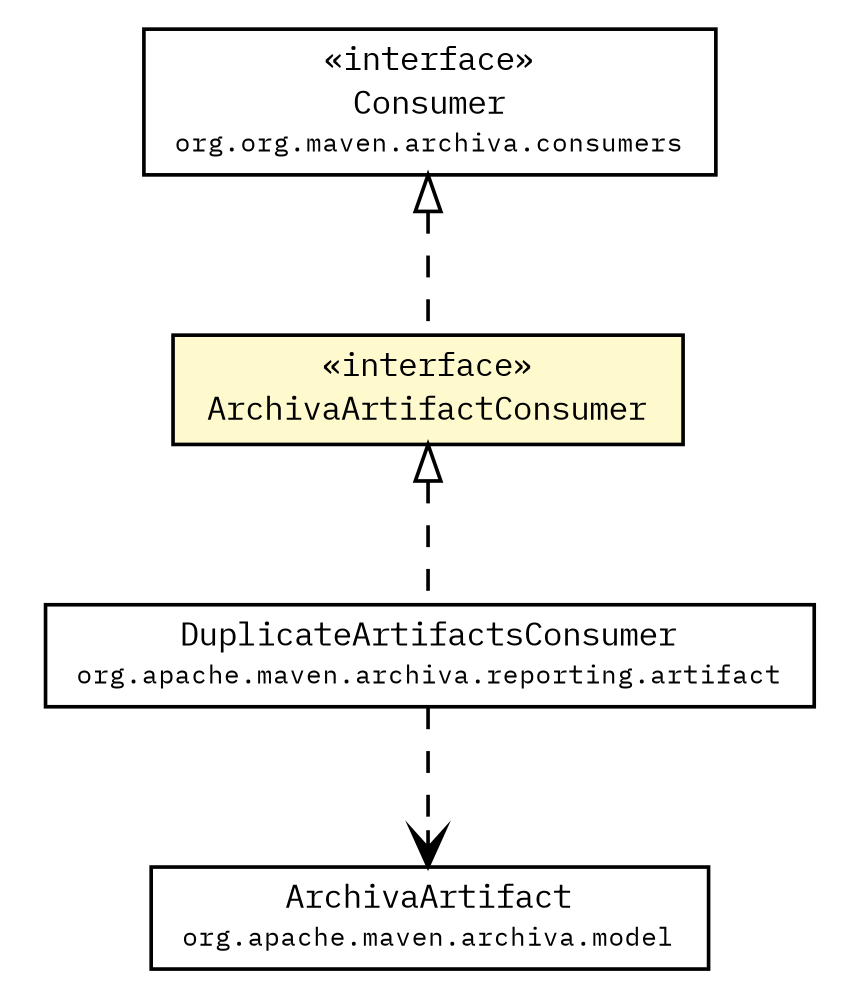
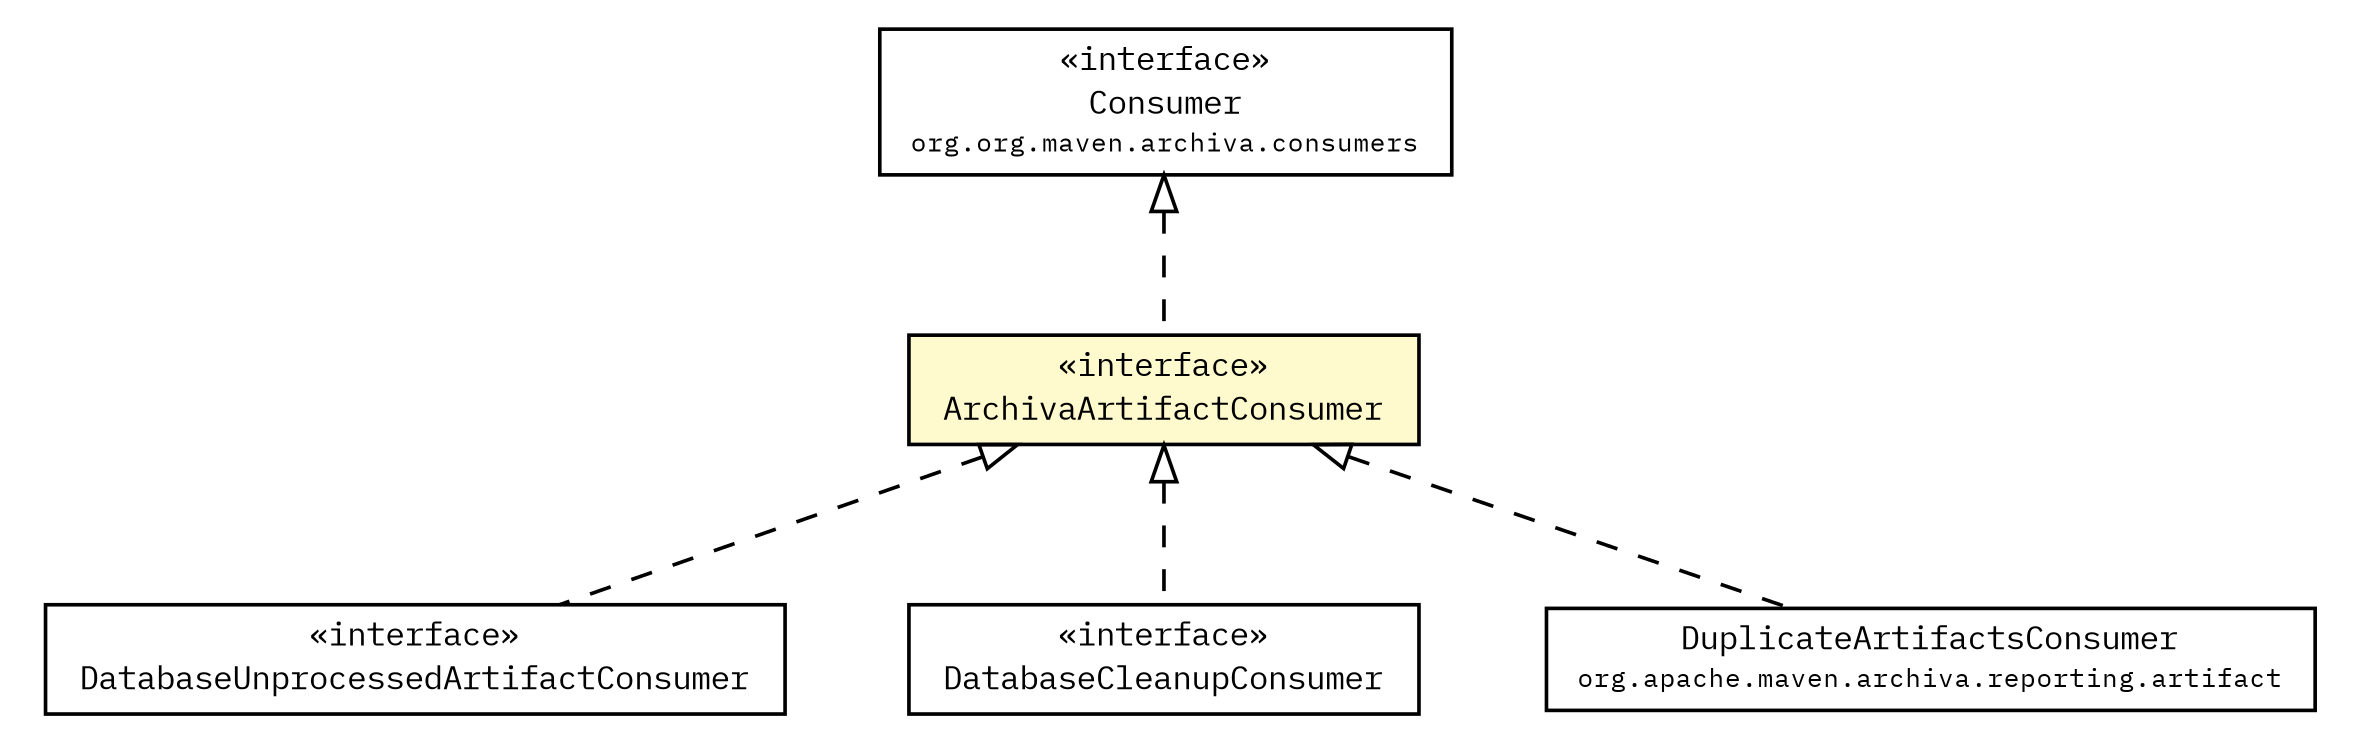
none -> (413, 659)
none -> (1164, 659)
(428, 918) -> none
